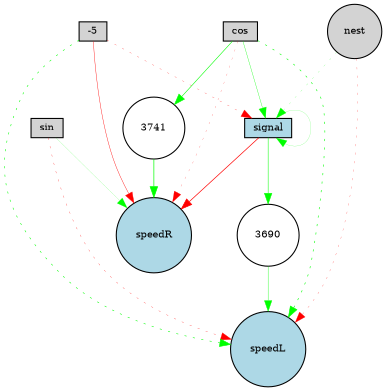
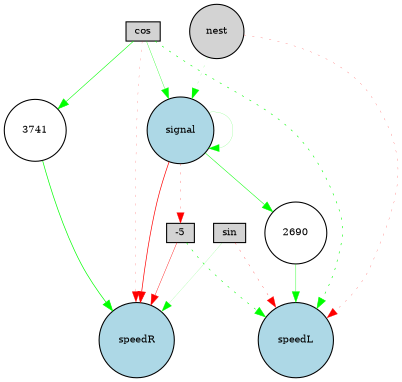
(175, 77) -> (180, 188)
(268, 128) -> (180, 130)
(268, 235) -> (296, 233)
